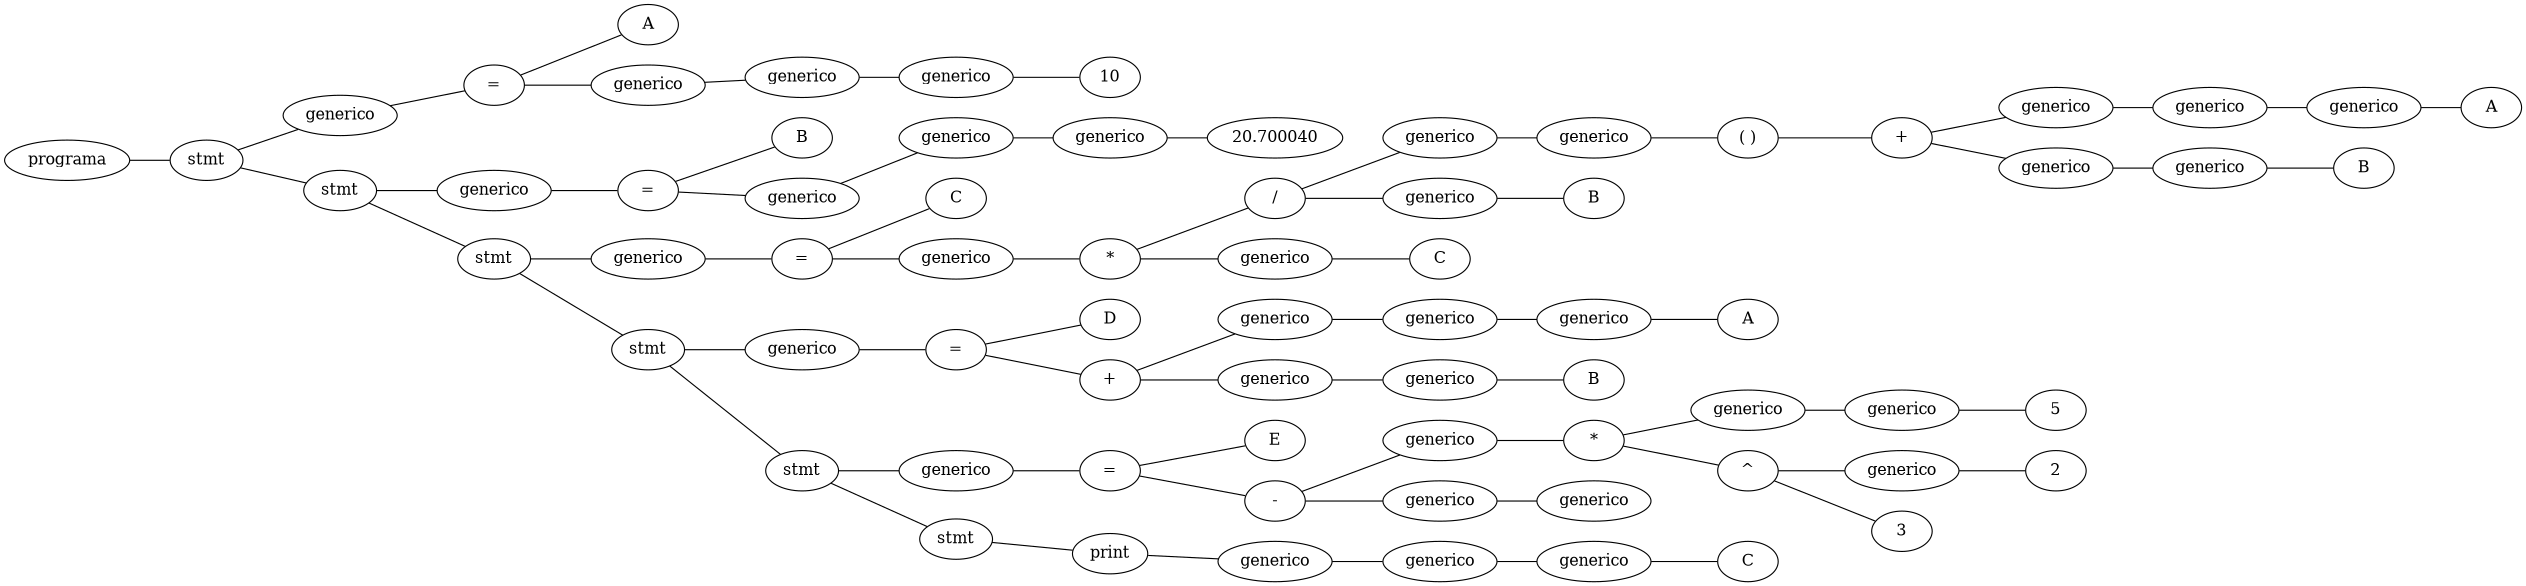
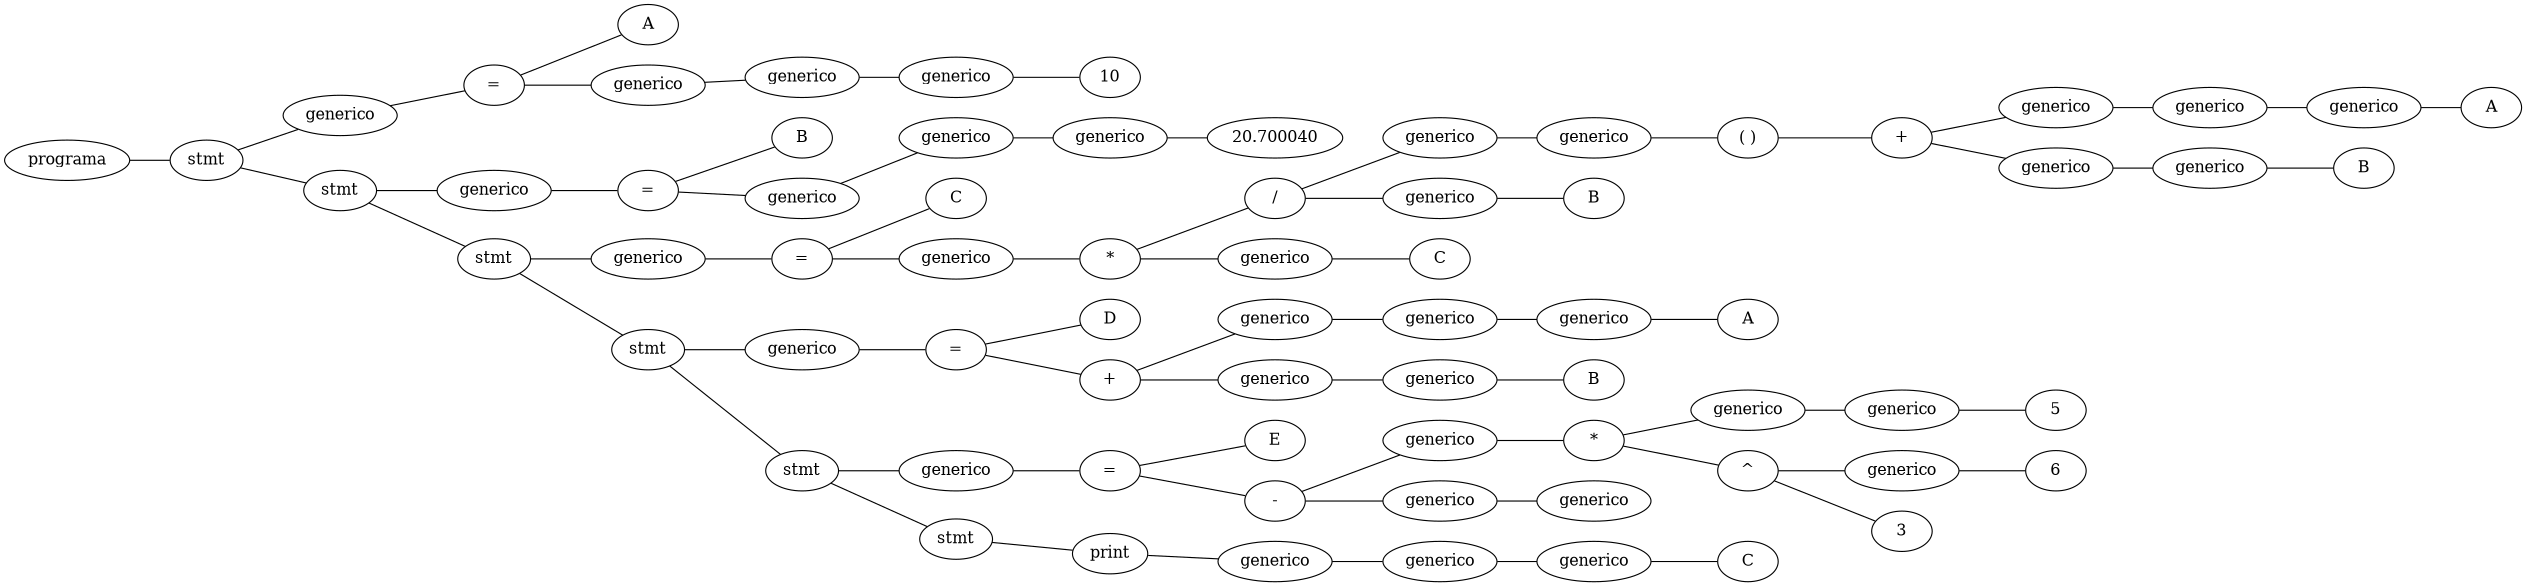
(2056, 471) -> (2056, 471)
